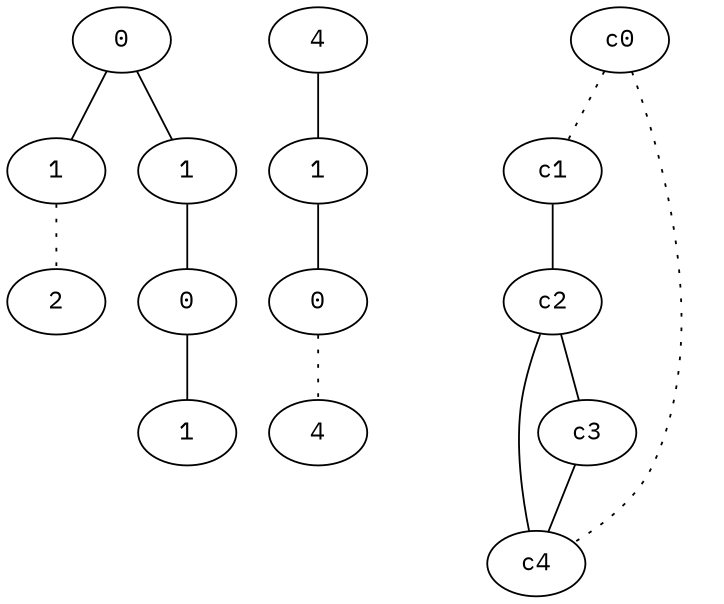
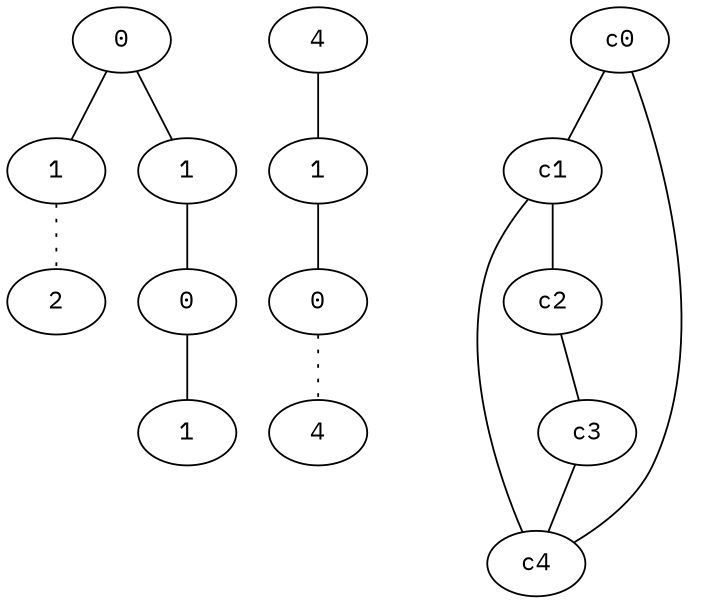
(586, 106) -> (586, 106)
(681, 323) -> (681, 323)
(519, 432) -> (479, 363)
